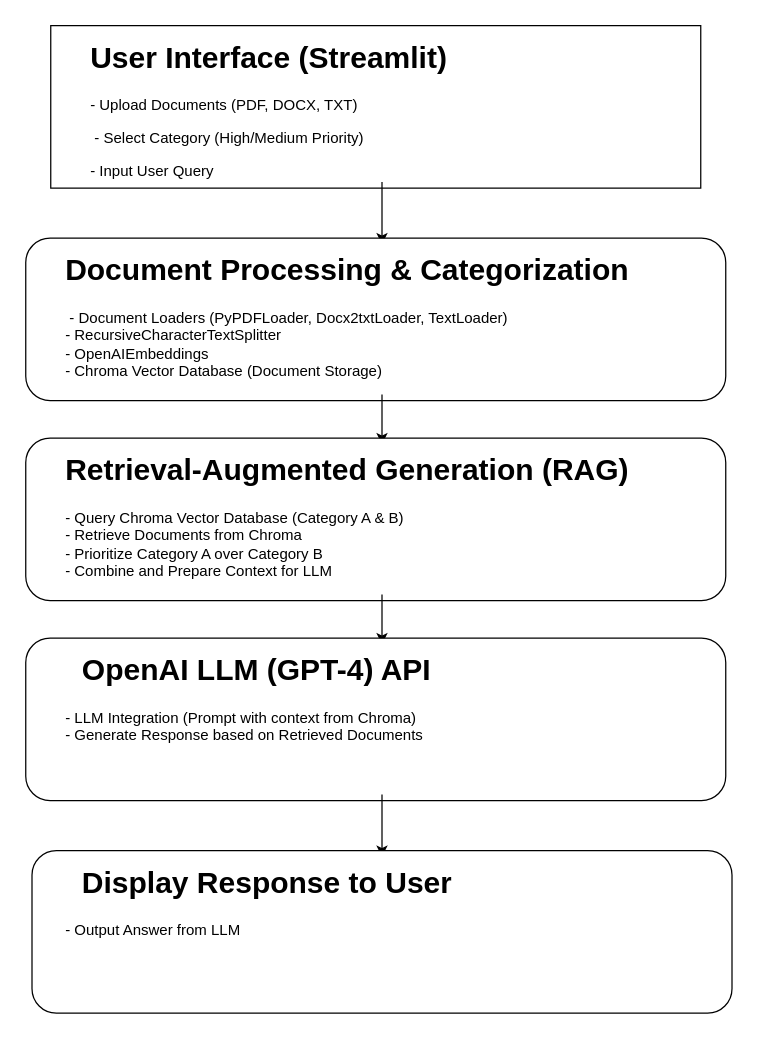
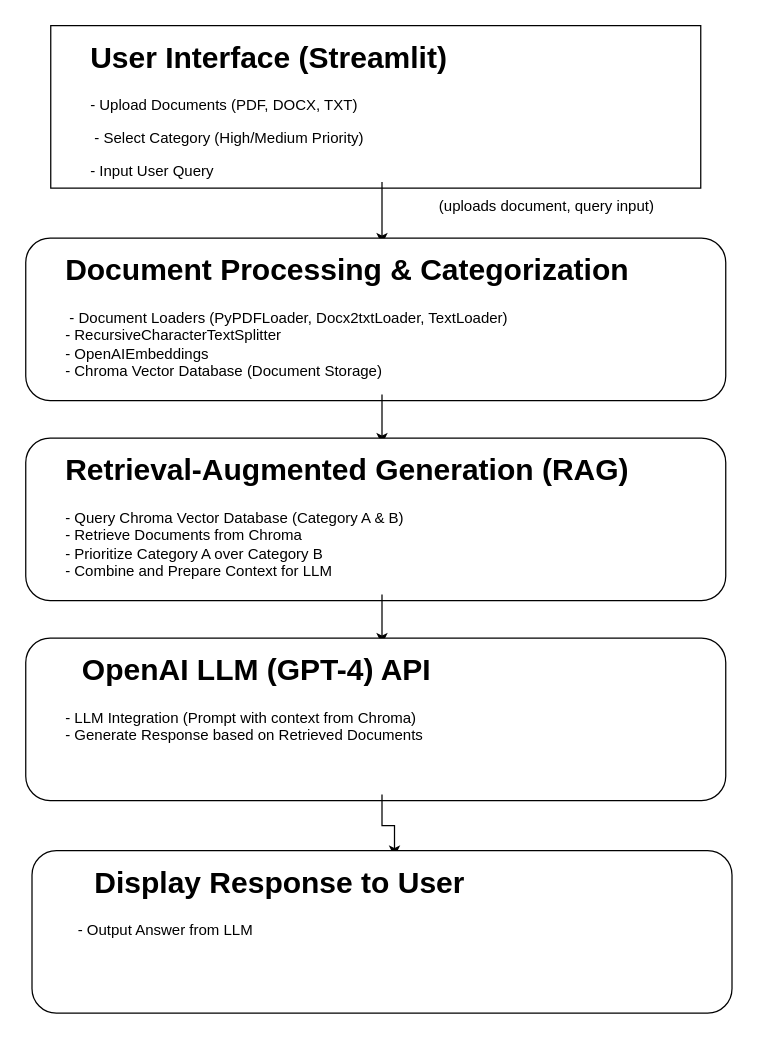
none -> (547, 207)
(382, 932) -> (394, 932)
